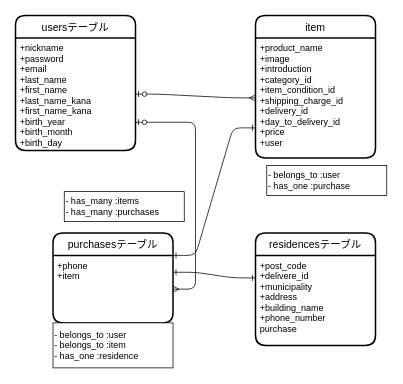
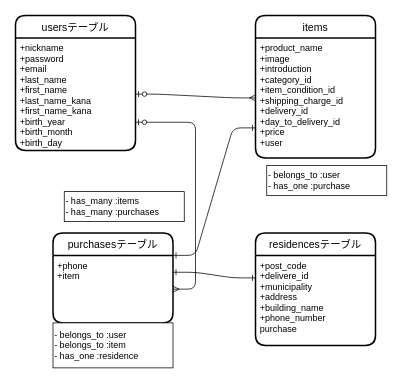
(315, 27) -> (315, 27)
